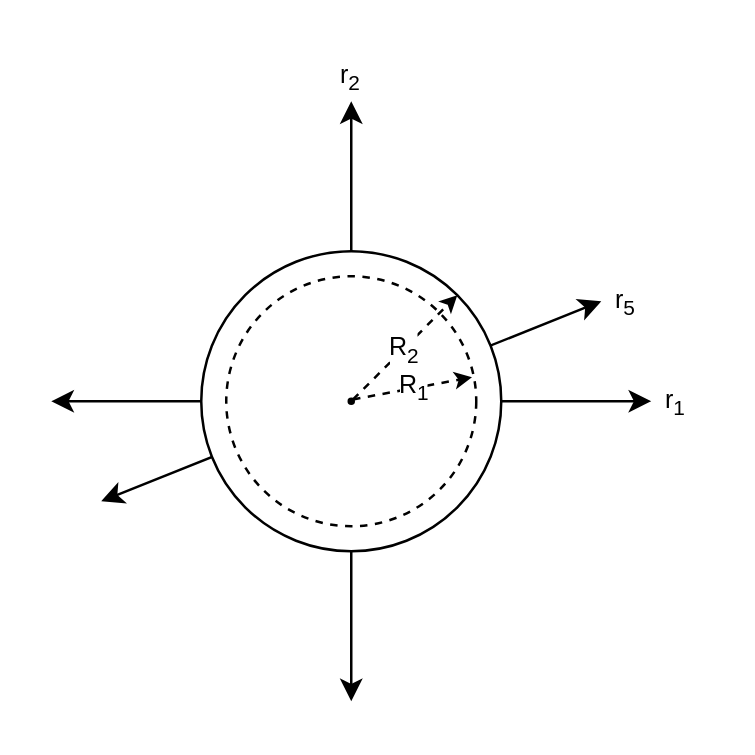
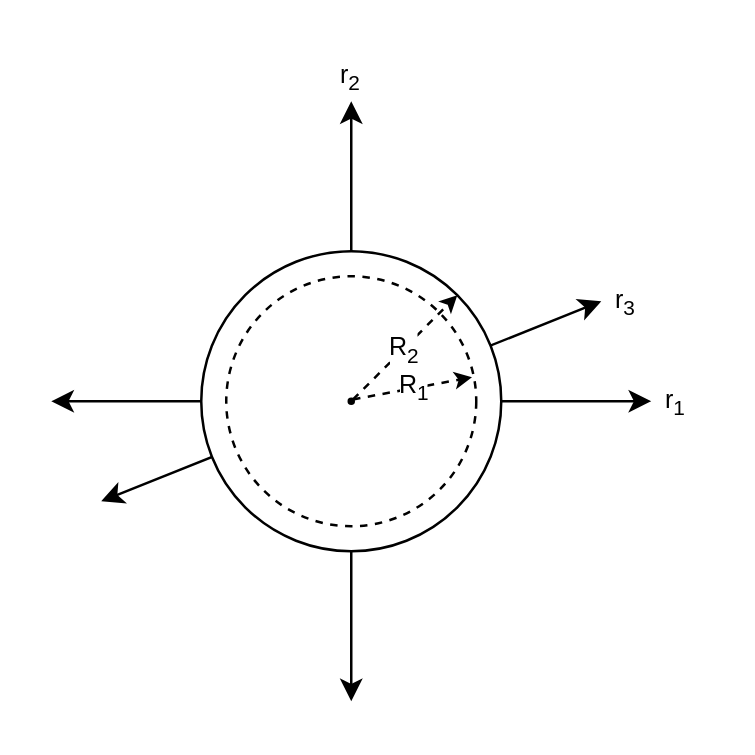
(626, 301) -> (626, 301)
